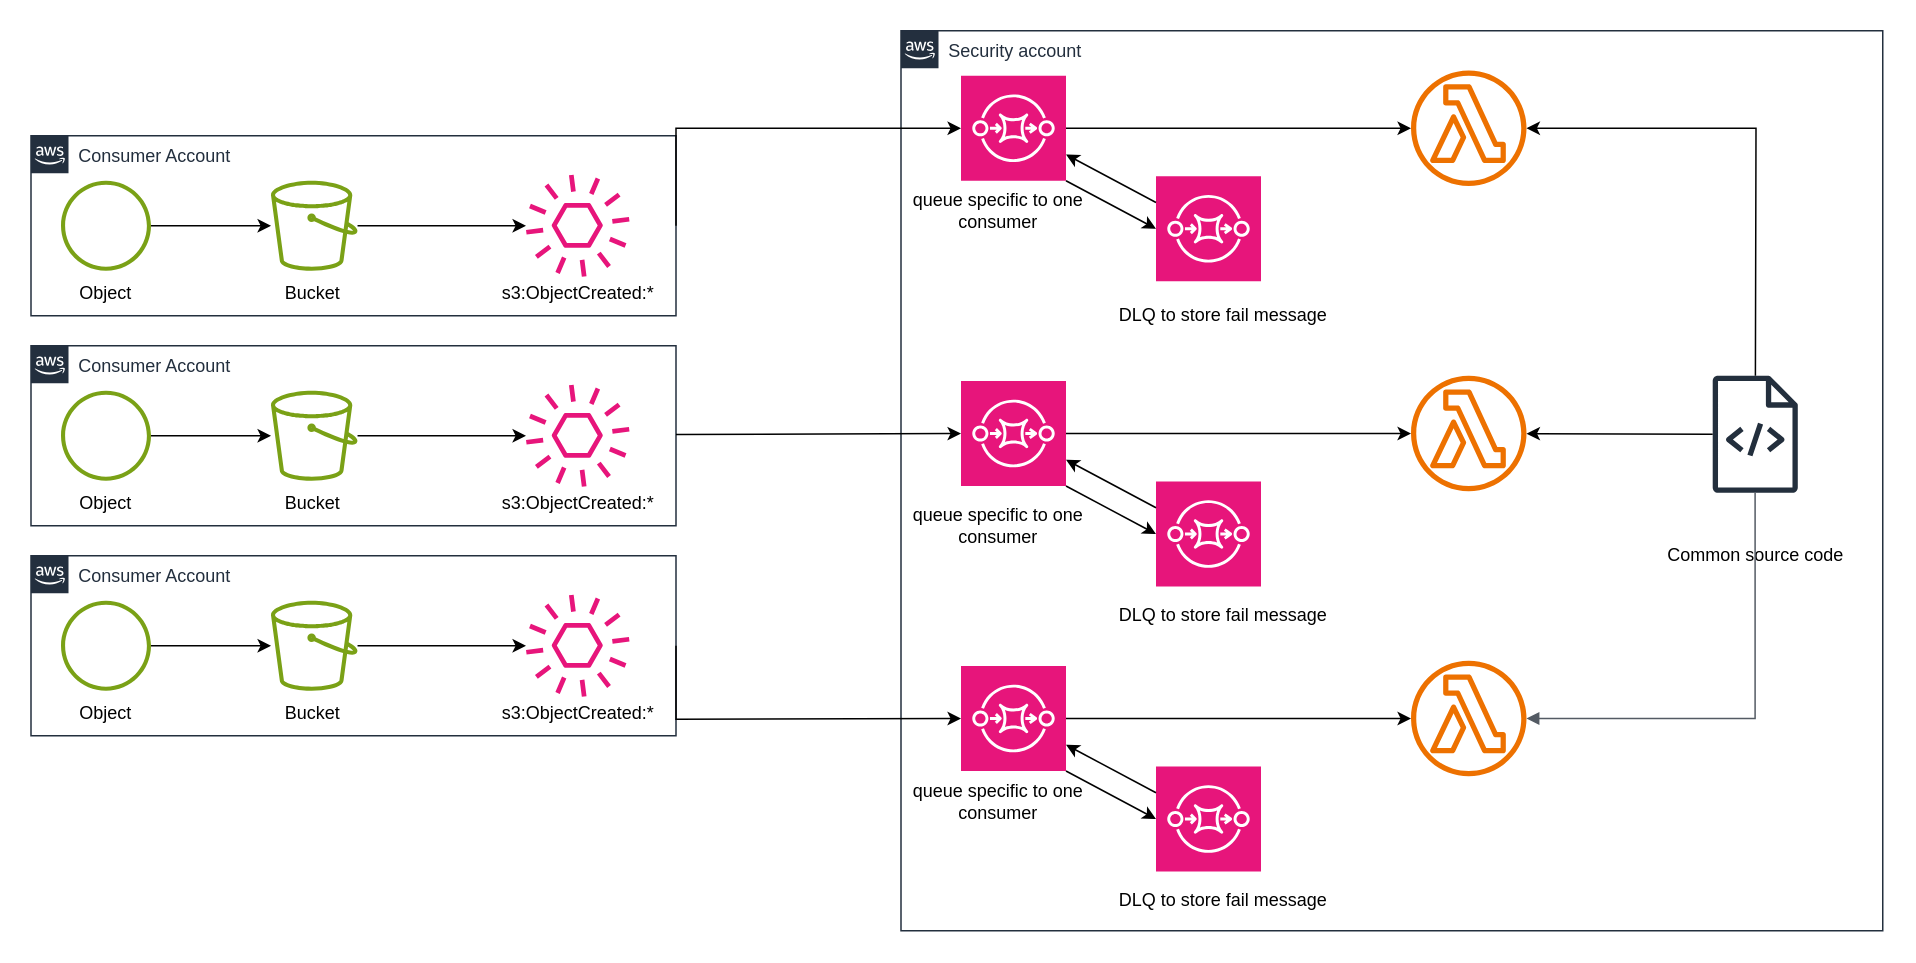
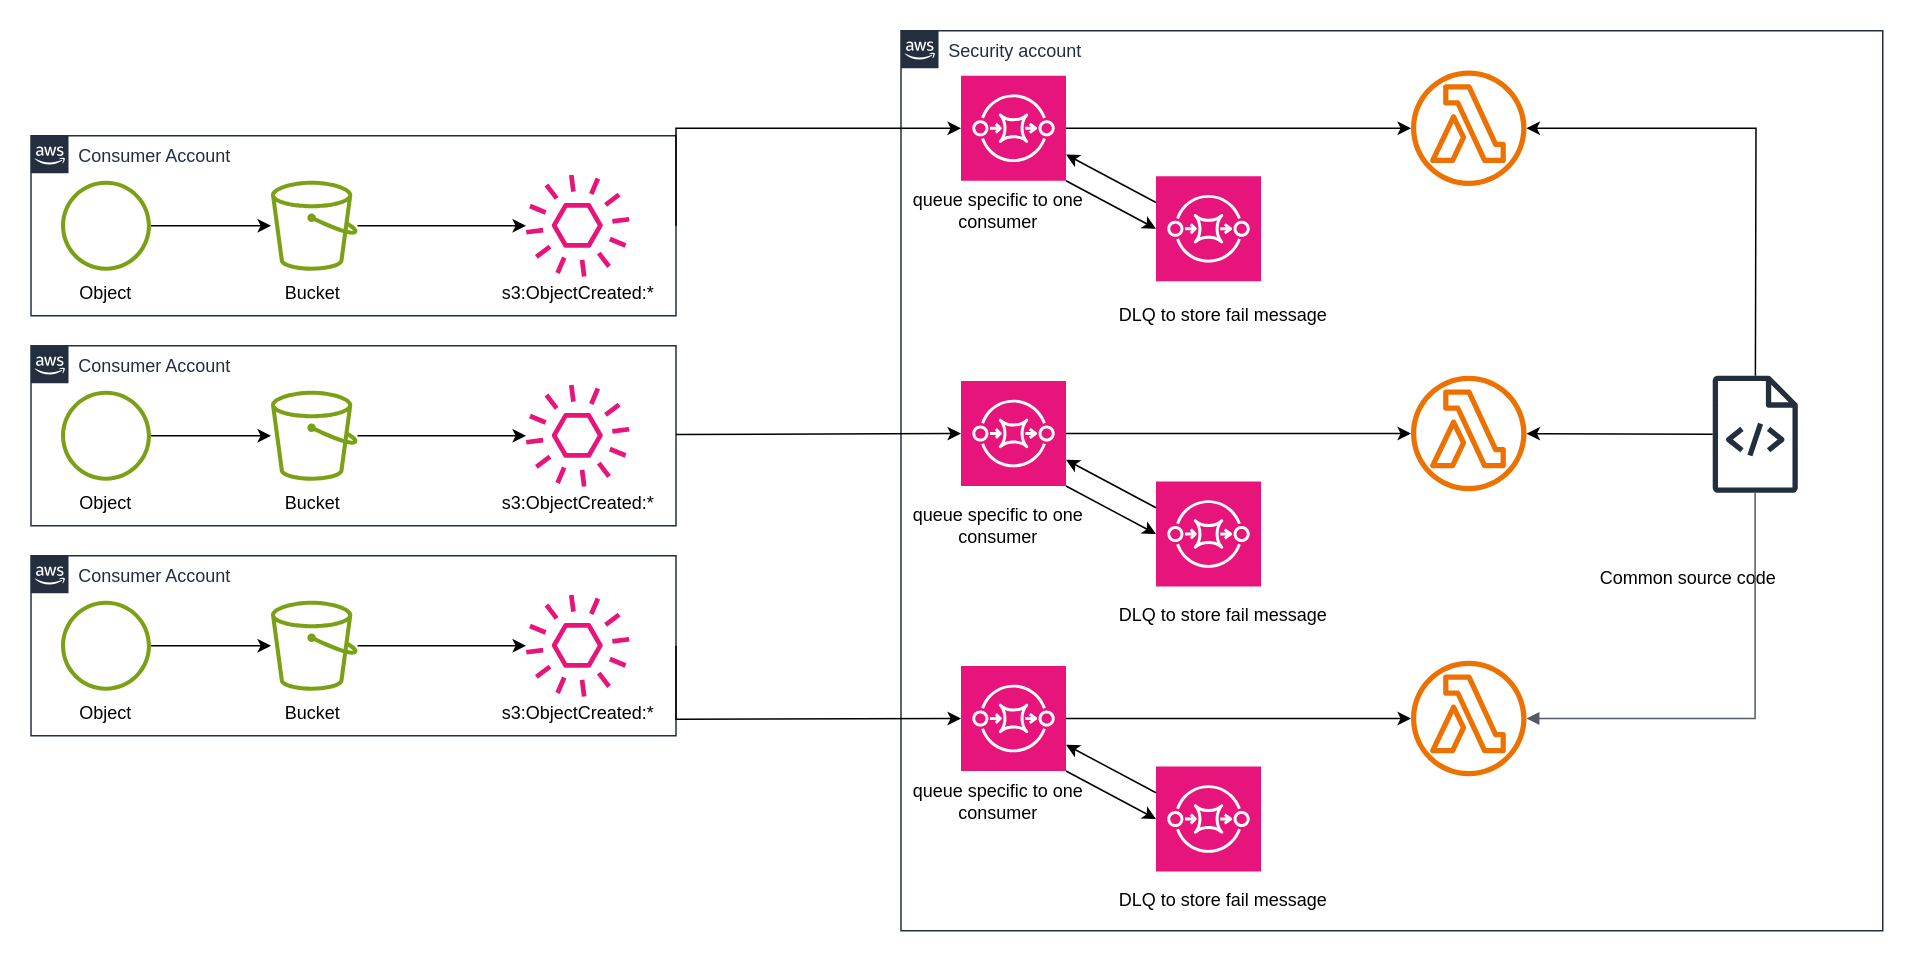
(1755, 556) -> (1688, 578)
